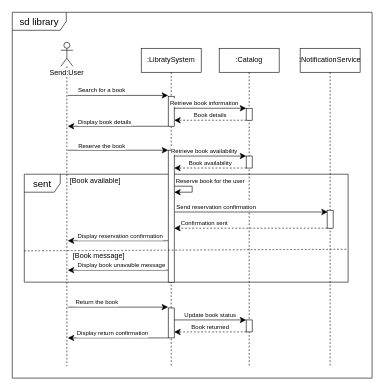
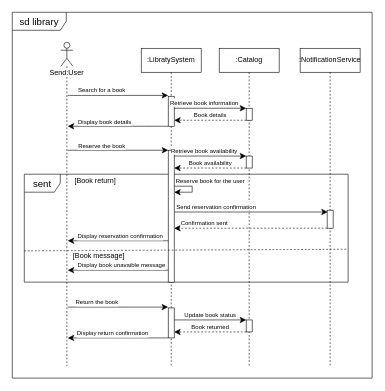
(95, 180) -> (95, 180)
